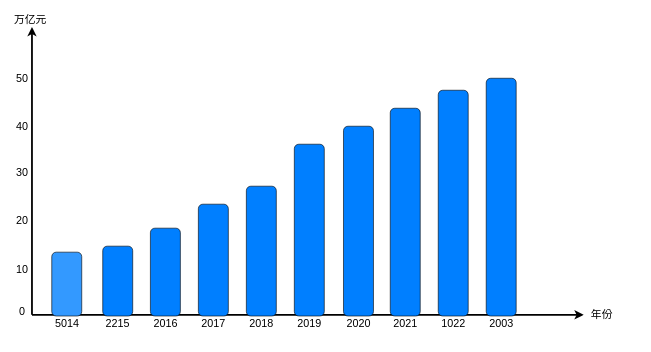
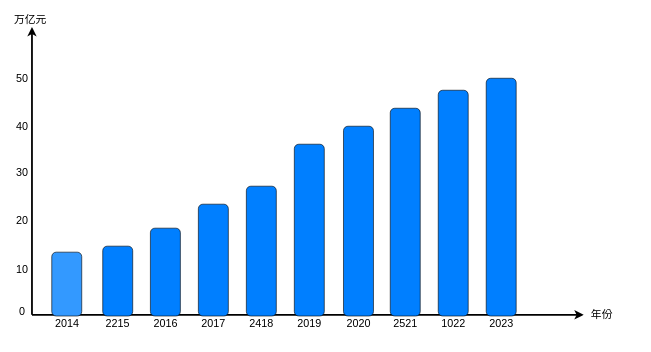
(67, 324) -> (67, 324)
(262, 324) -> (262, 324)
(406, 324) -> (406, 324)
(502, 324) -> (502, 324)
